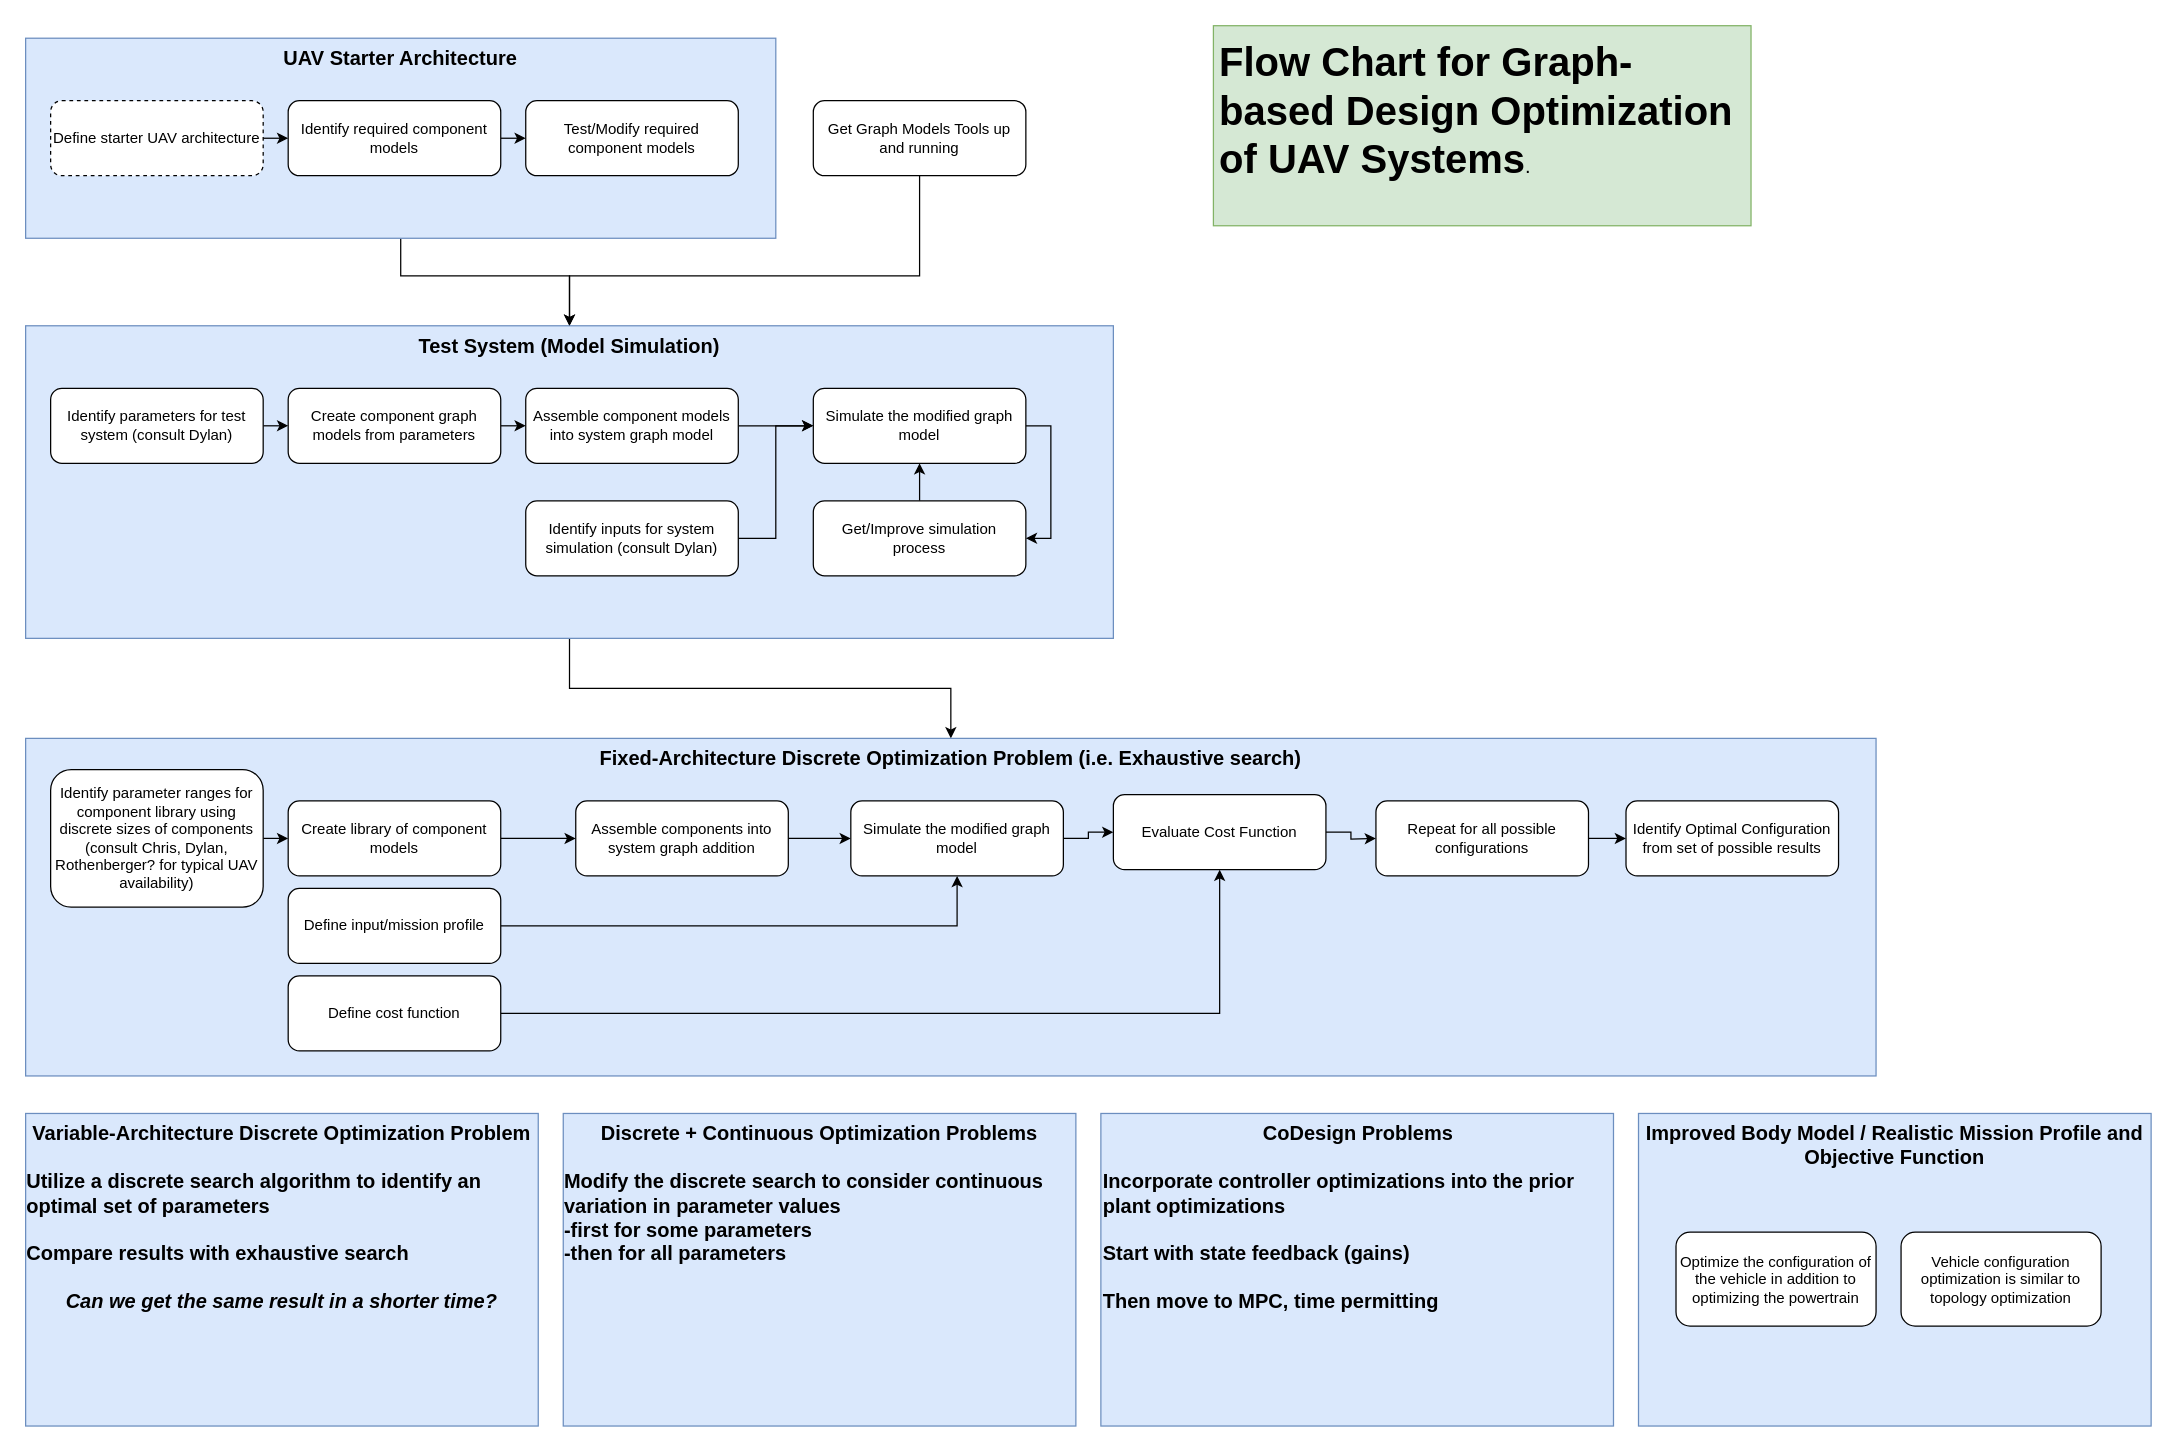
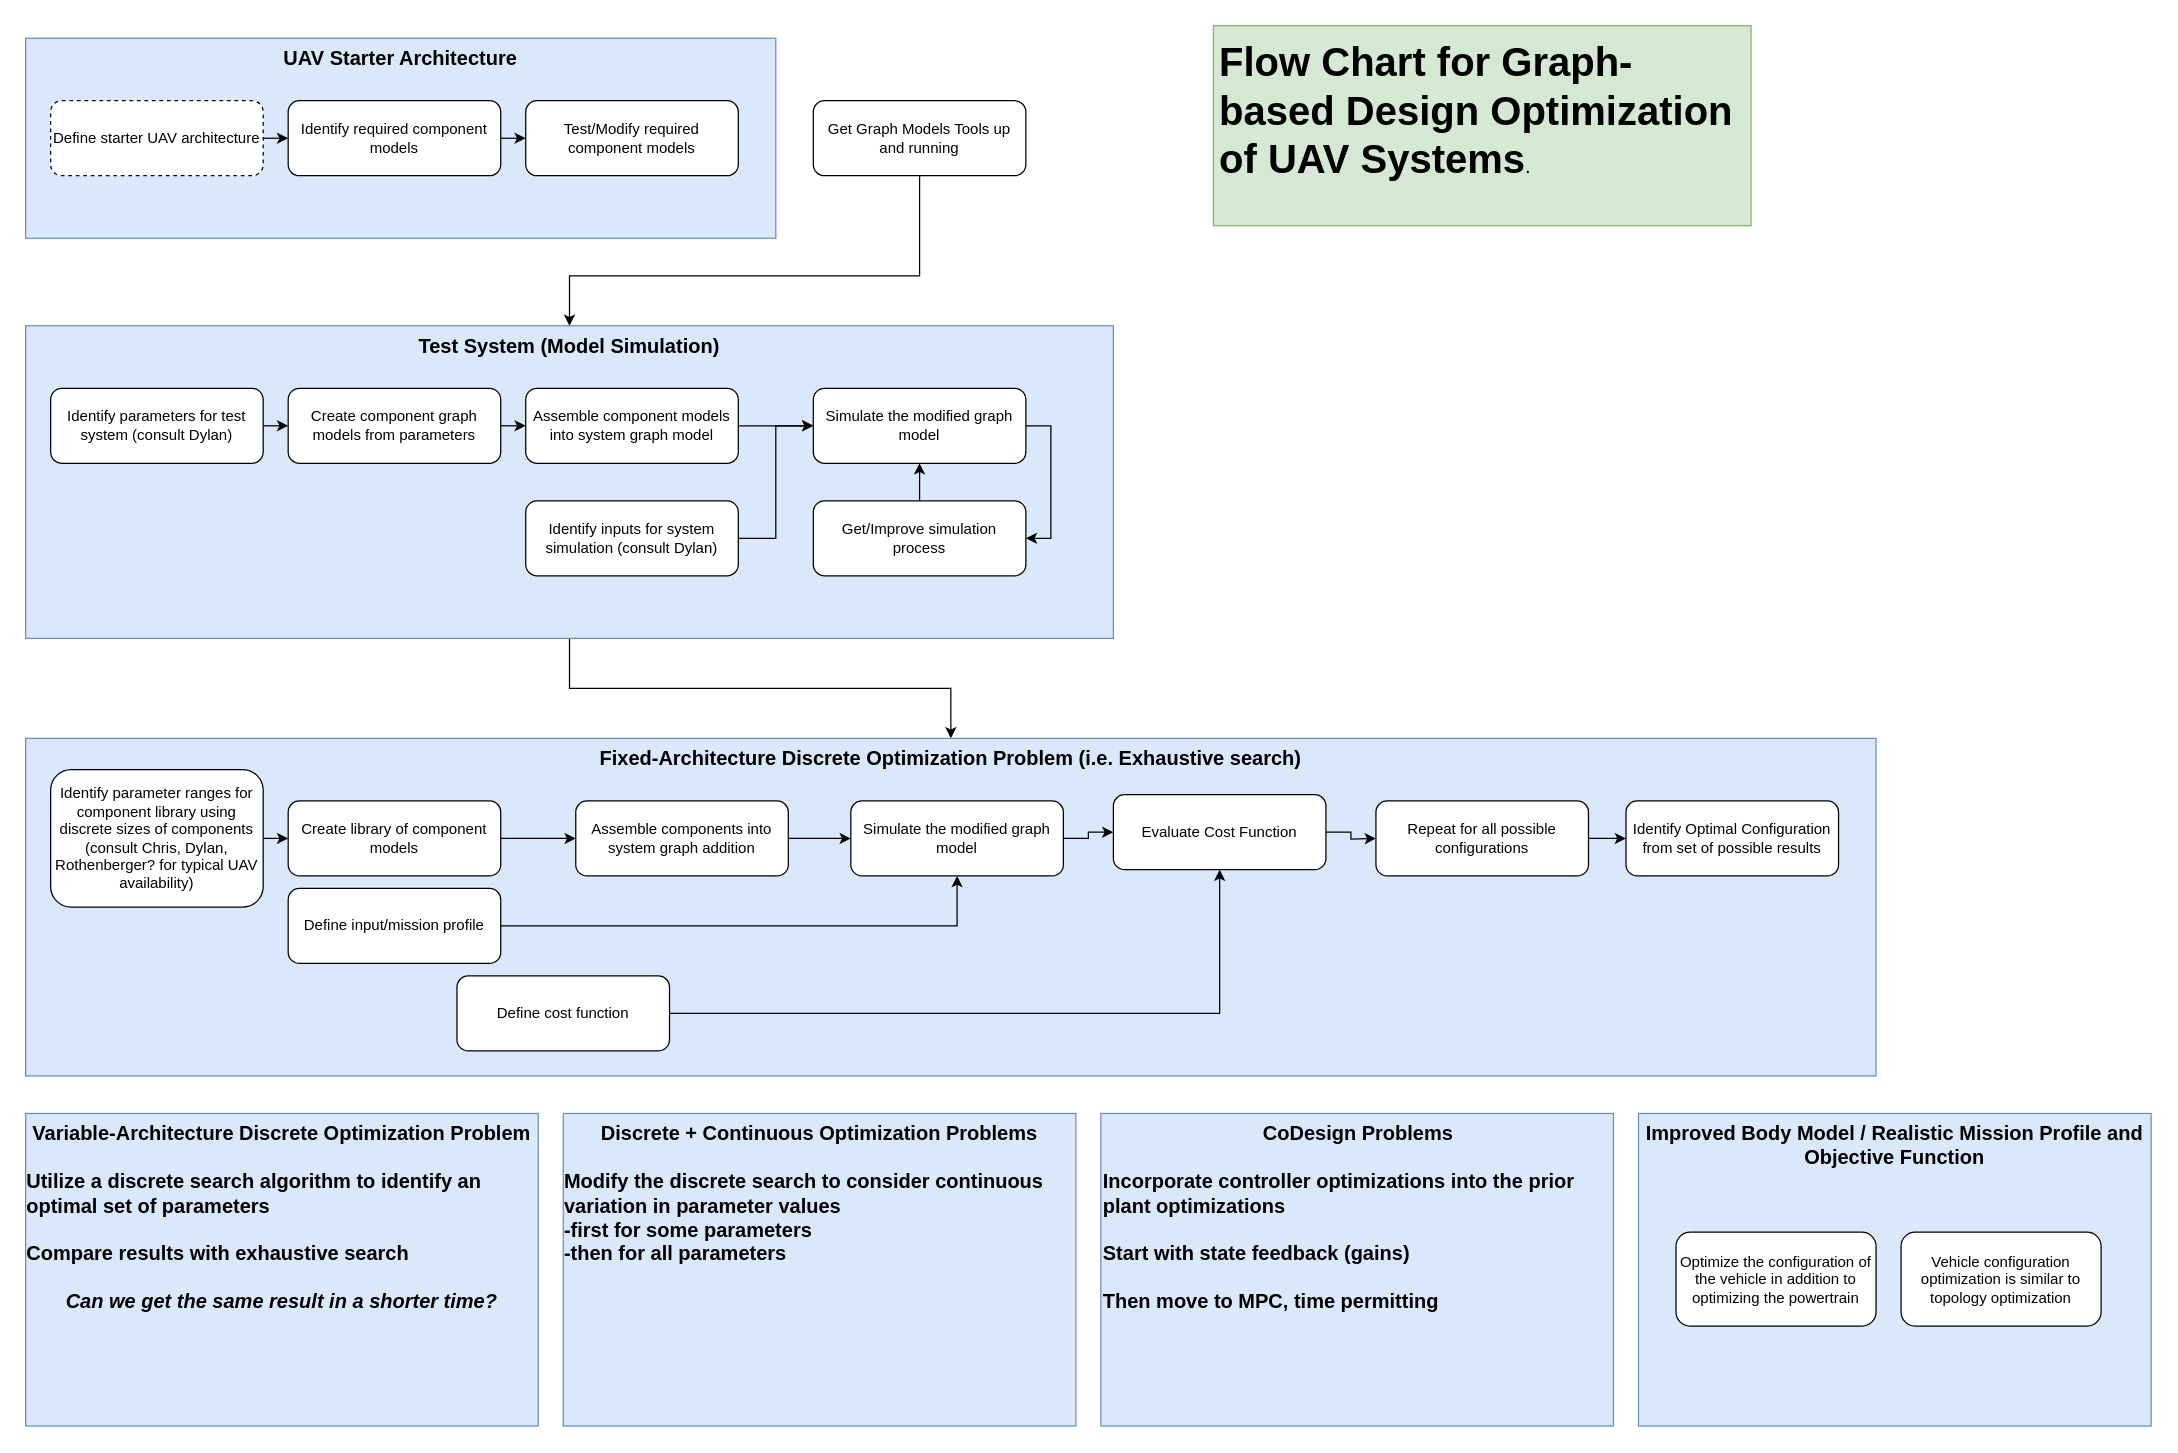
(465, 276) -> none
(394, 1013) -> (563, 1013)
